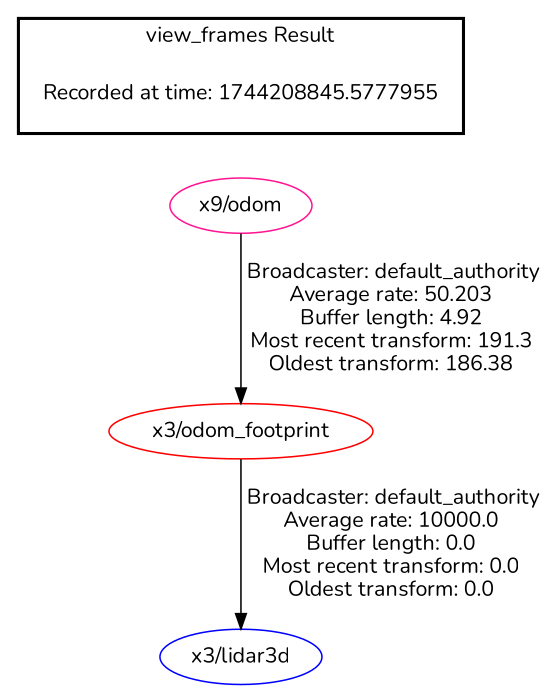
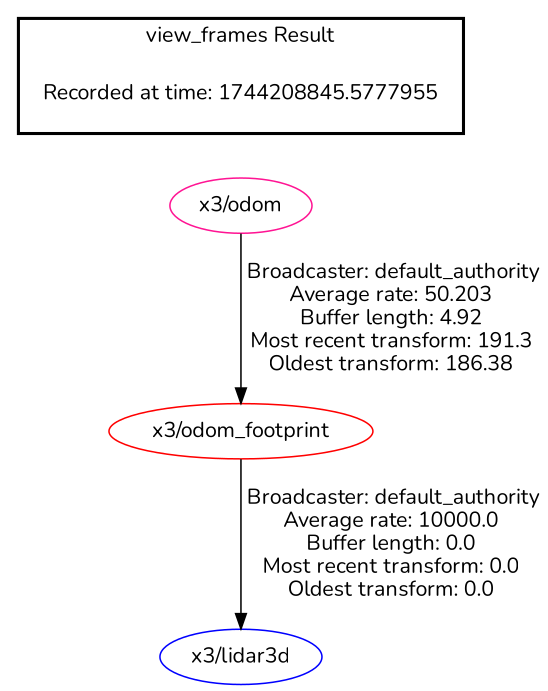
(241, 206) -> (241, 206)
